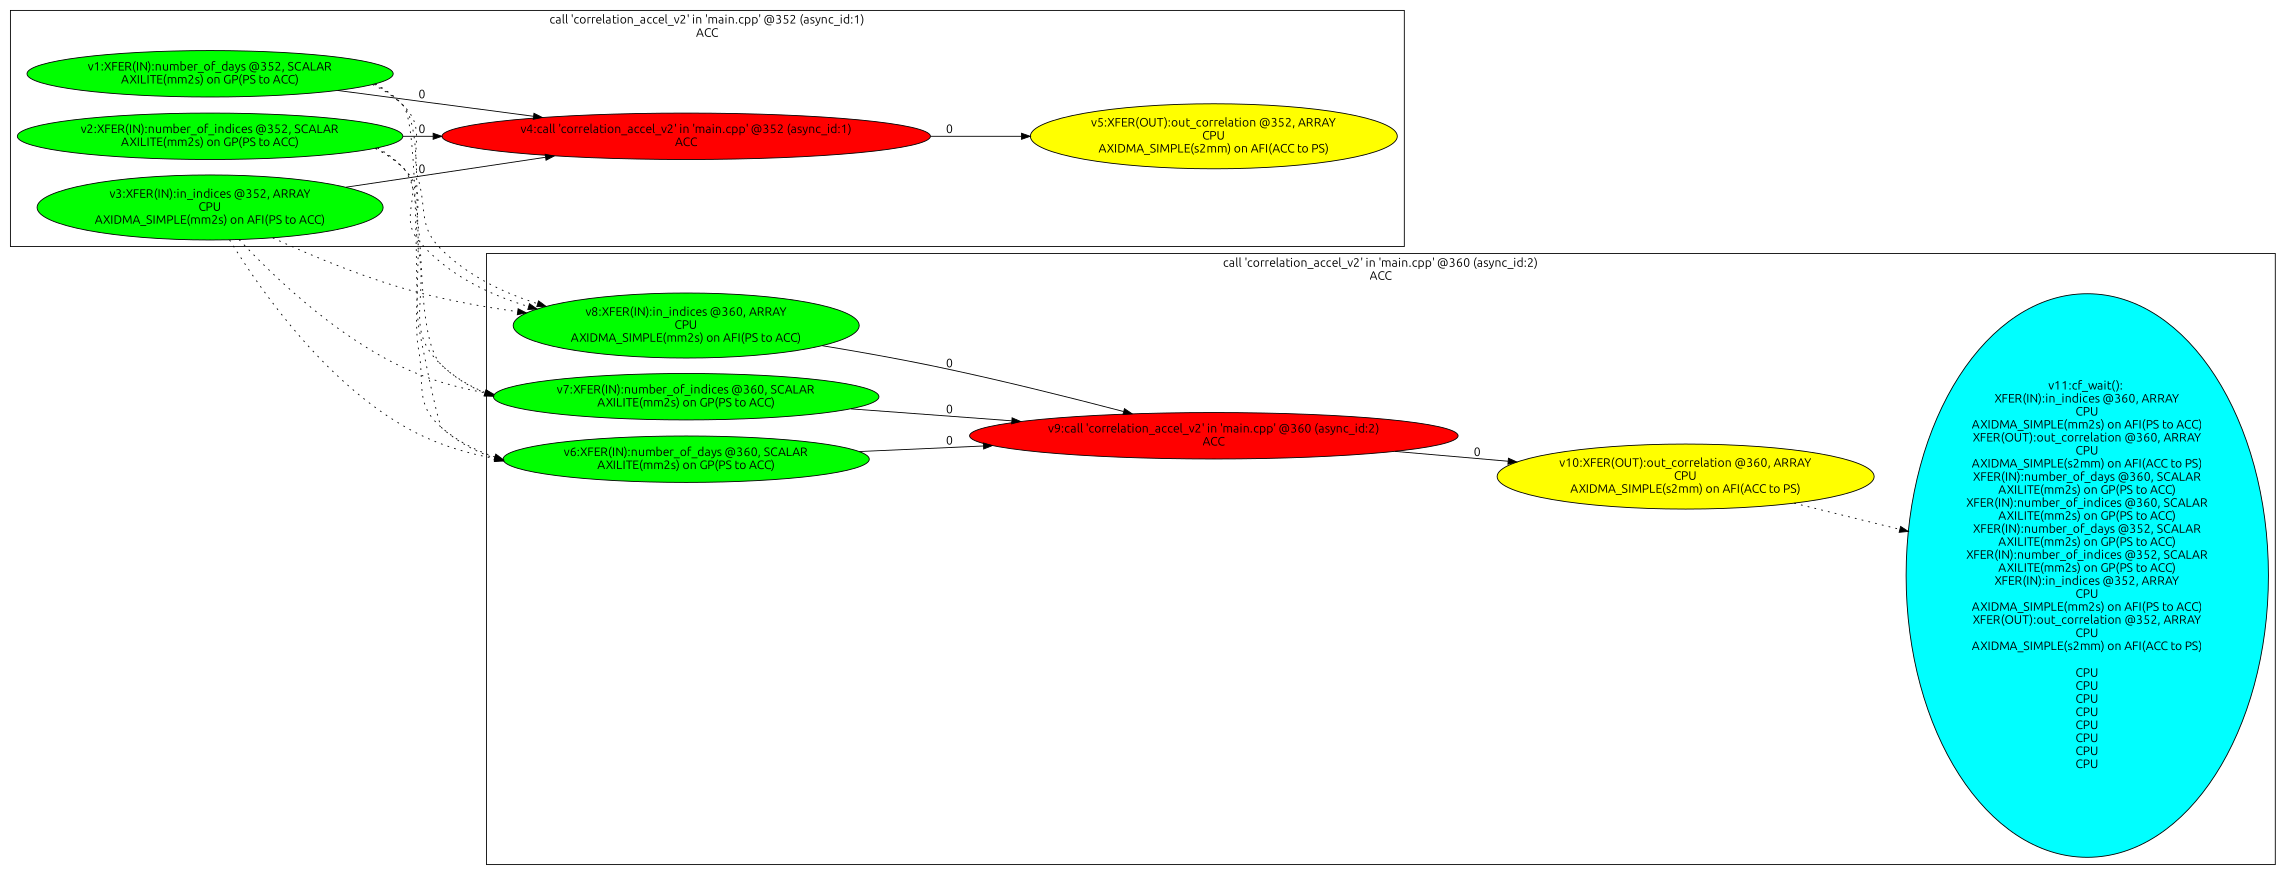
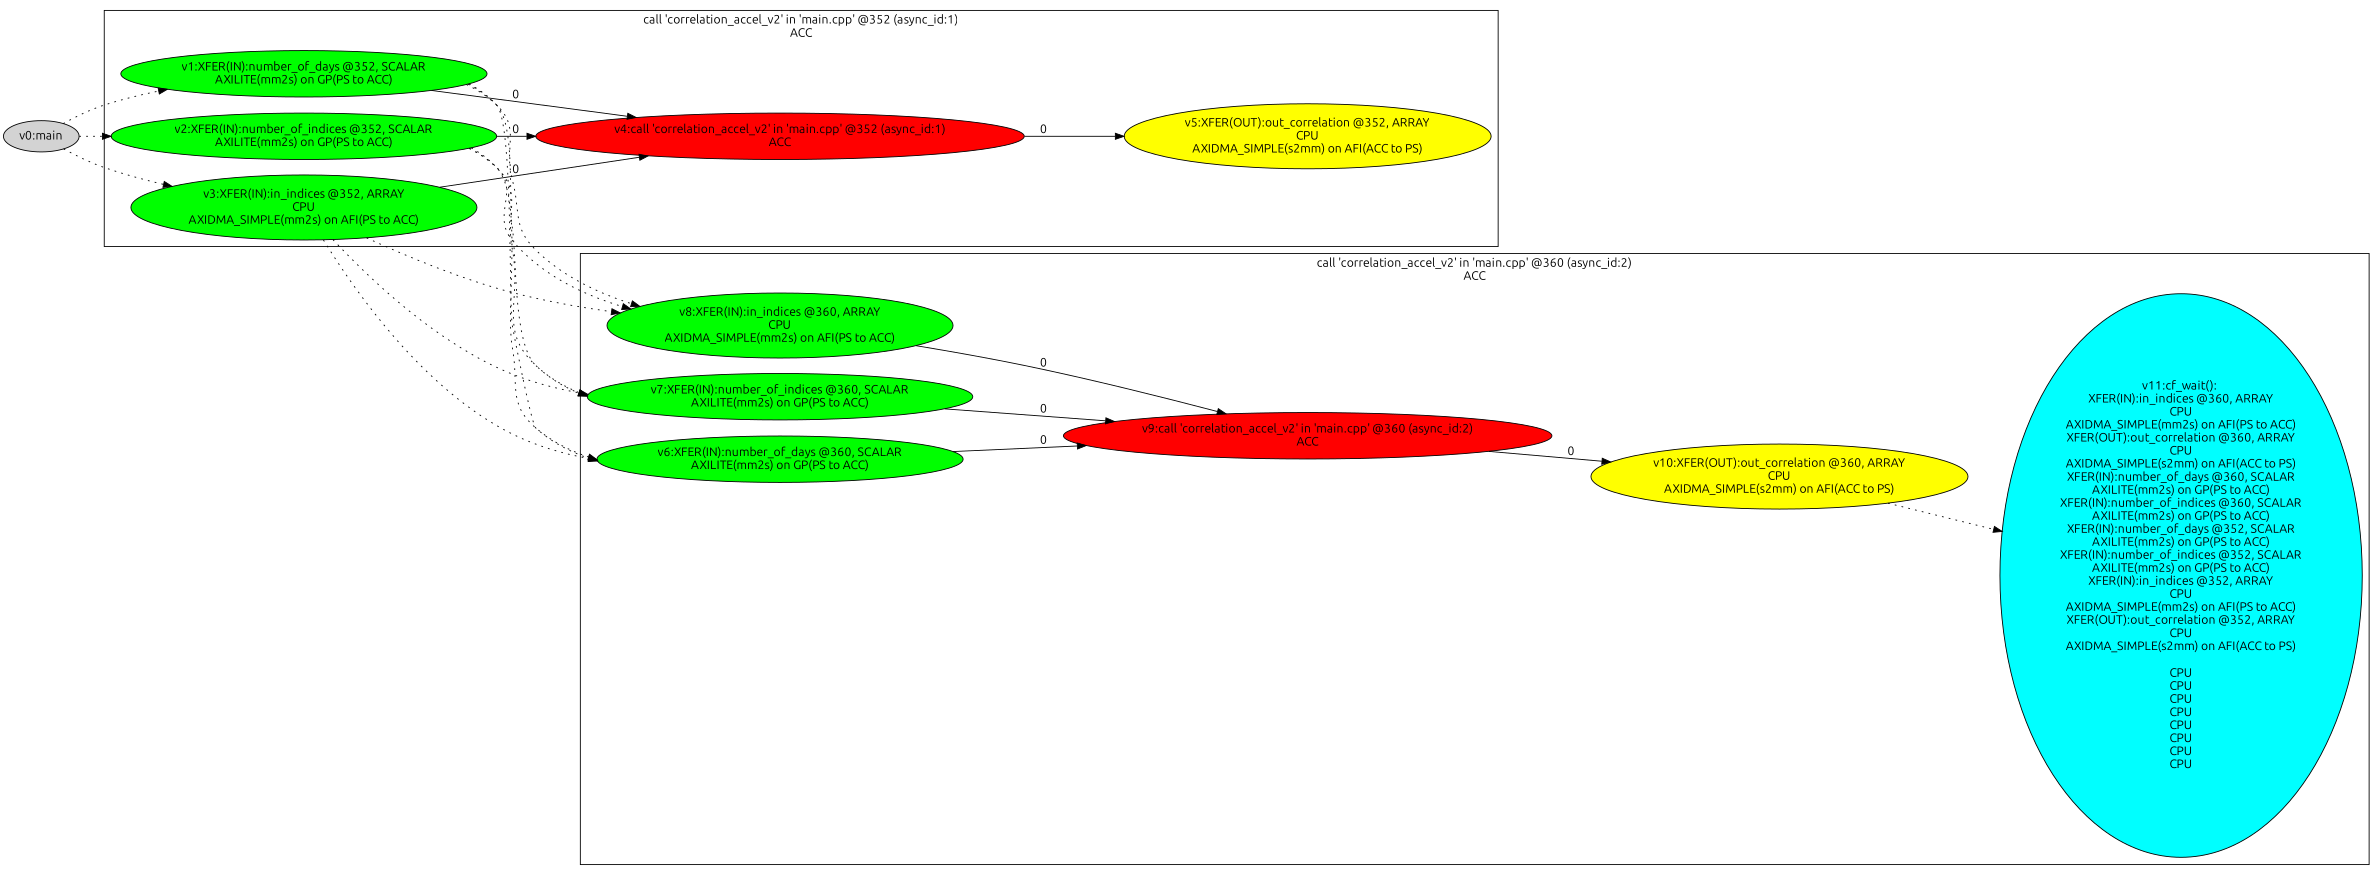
none -> (41, 136)
